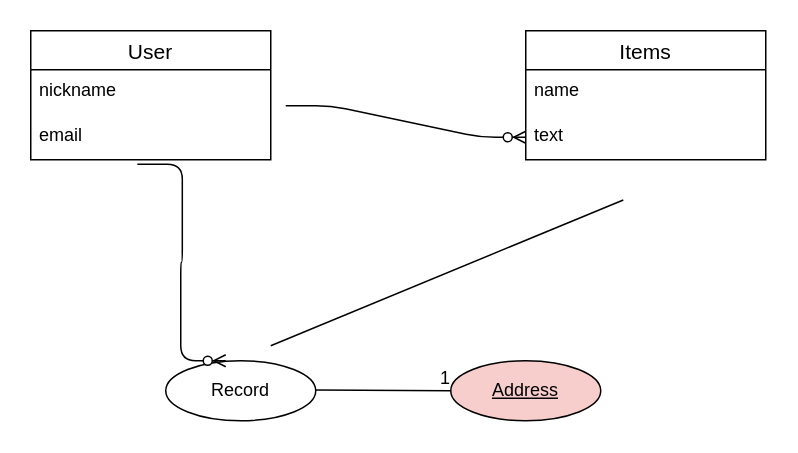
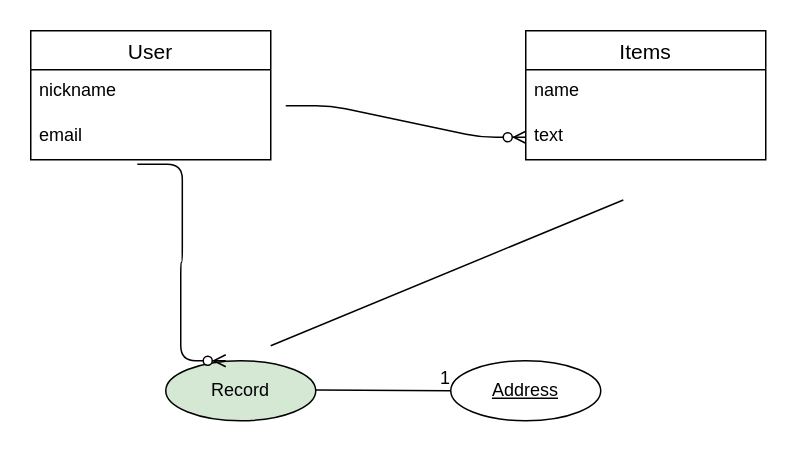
(241, 391) -> (241, 391)
(526, 391) -> (526, 391)
